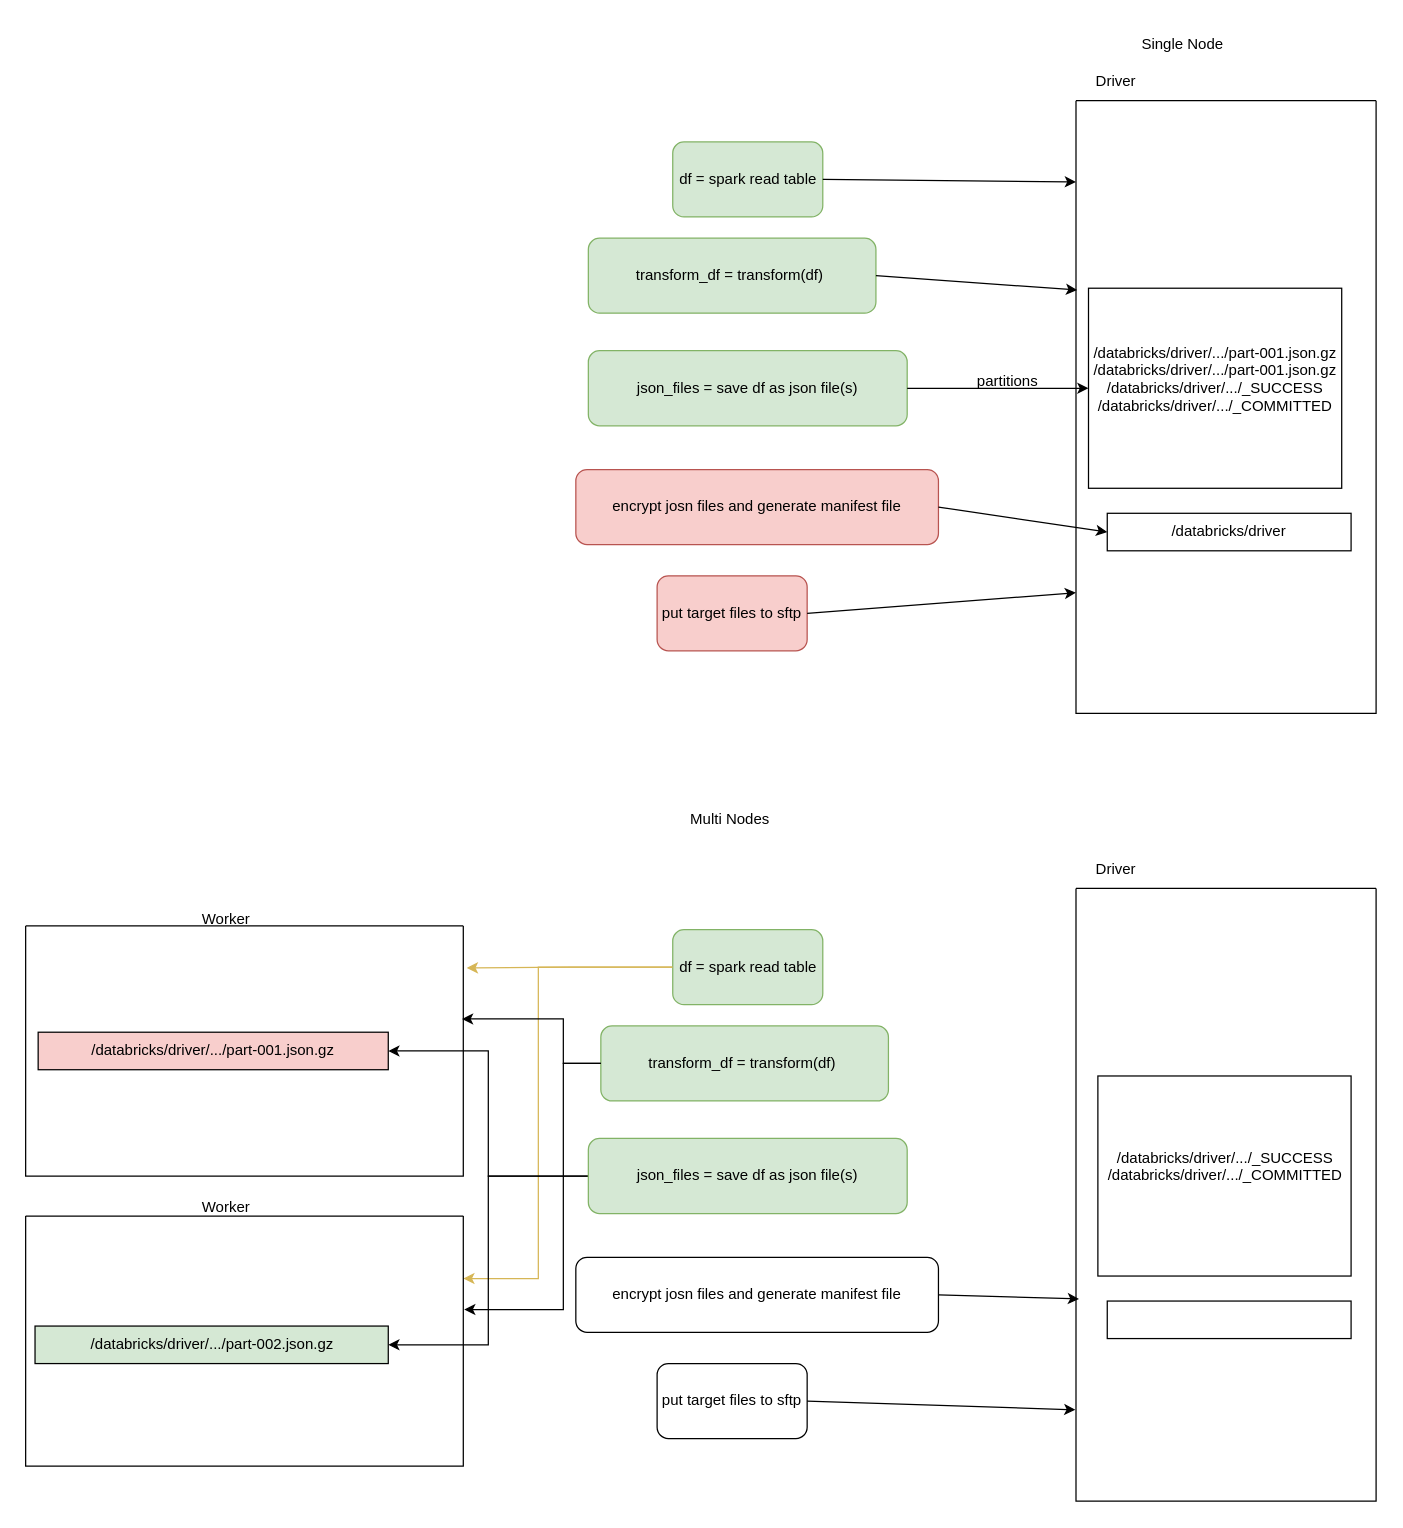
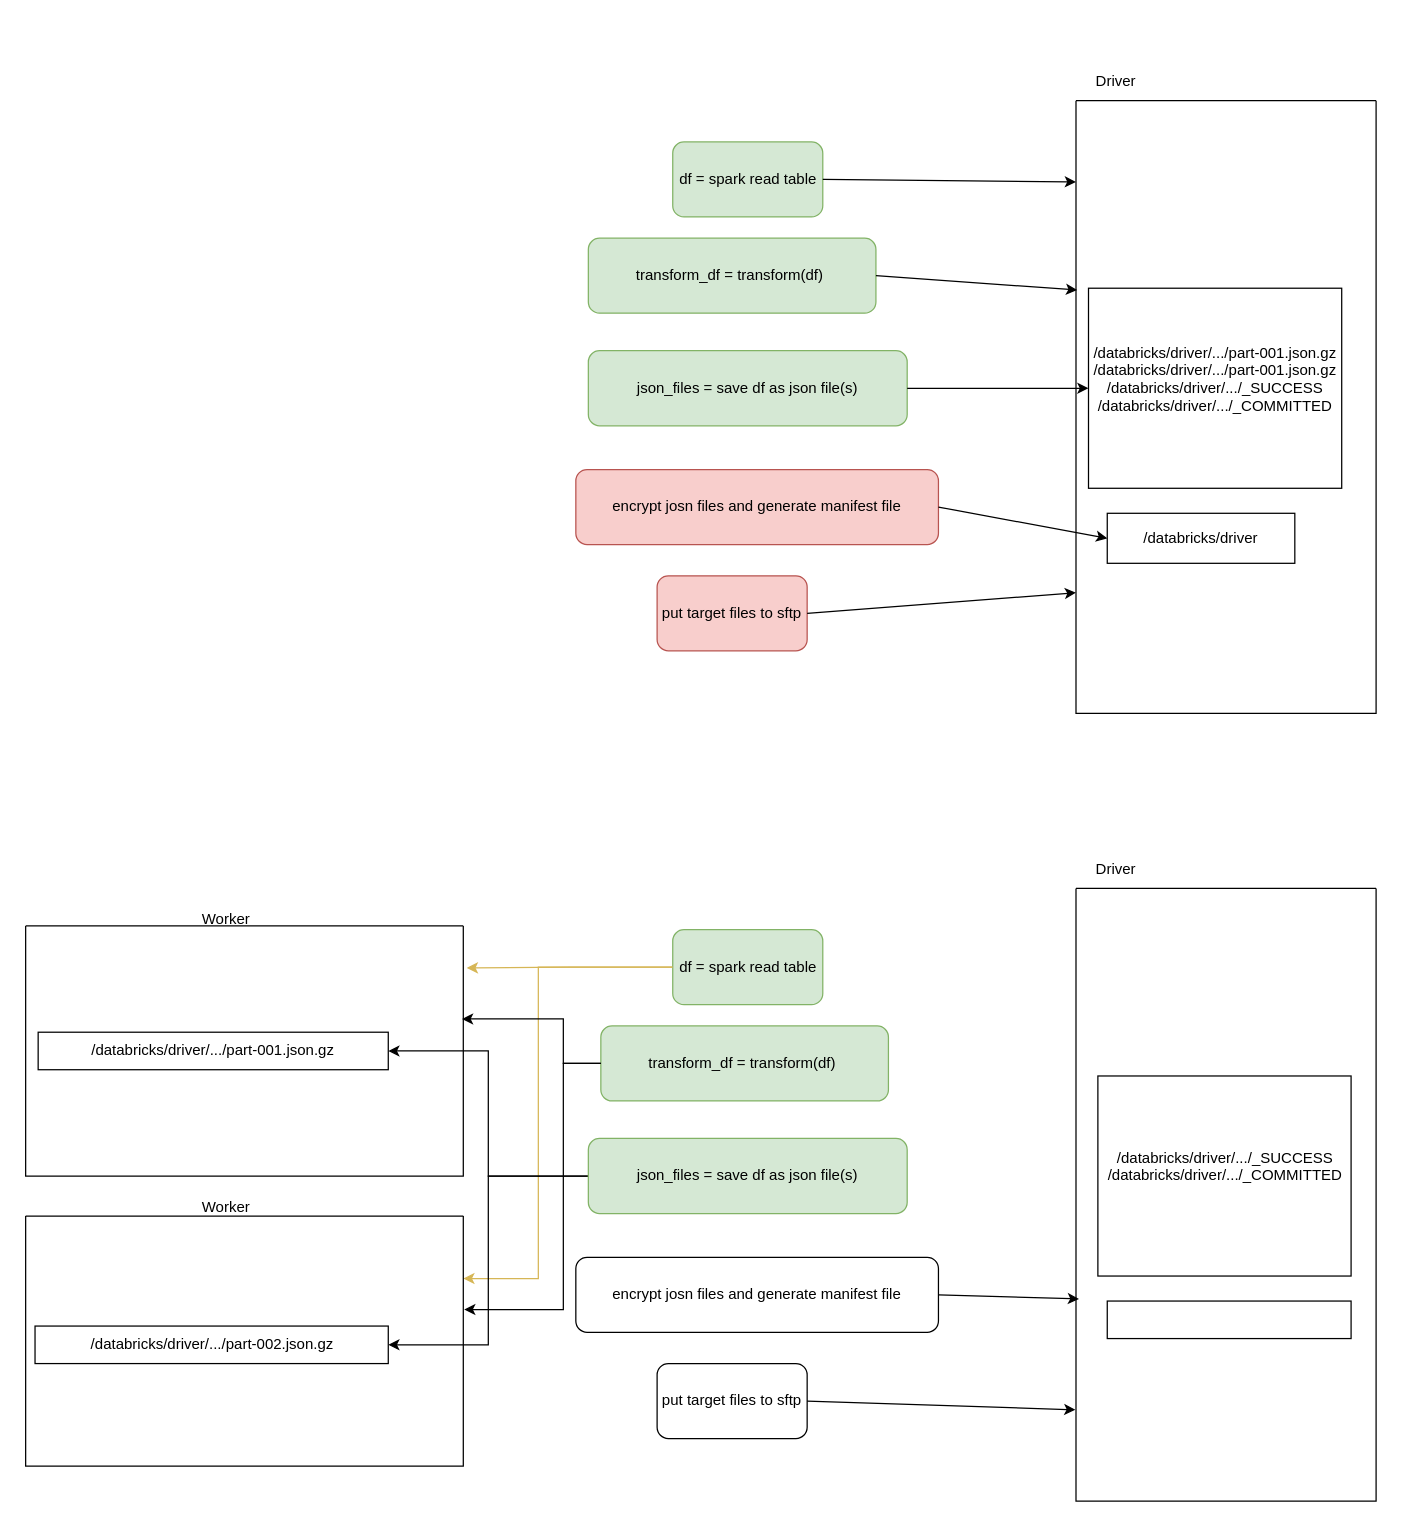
(1182, 44) -> none
(1007, 382) -> none
(1229, 532) -> (1201, 538)
(729, 819) -> none
(213, 1051) -> (213, 1051)
(212, 1344) -> (212, 1344)
